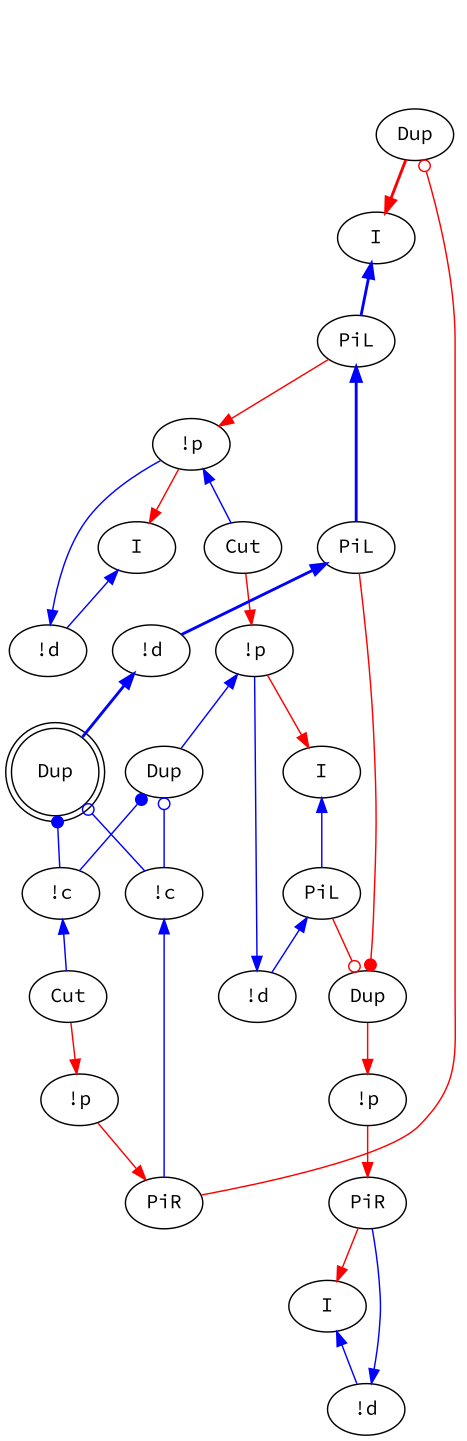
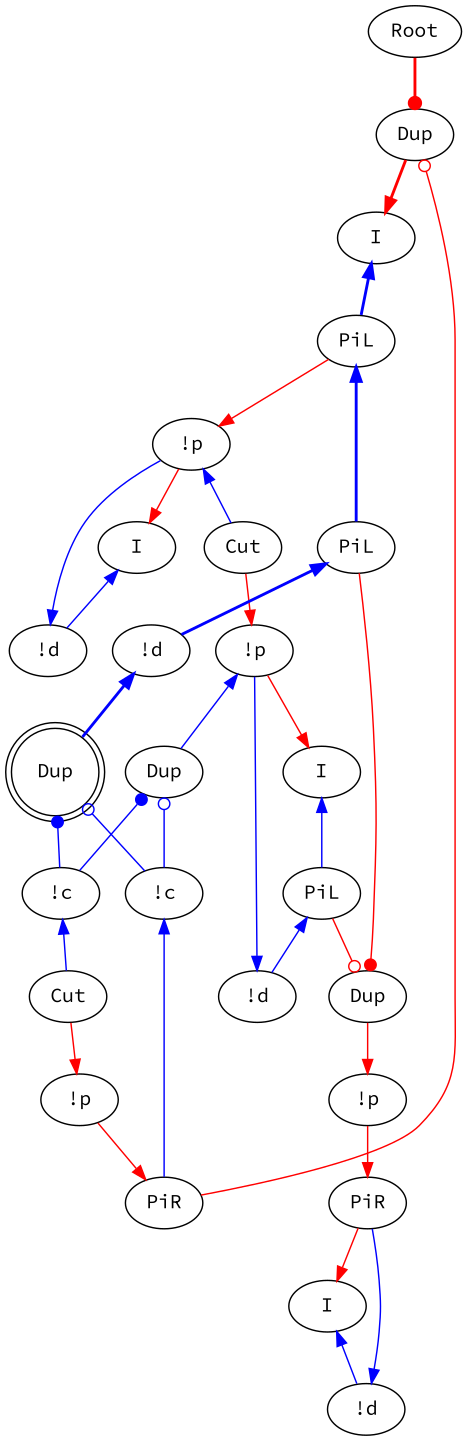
none -> (415, 32)
